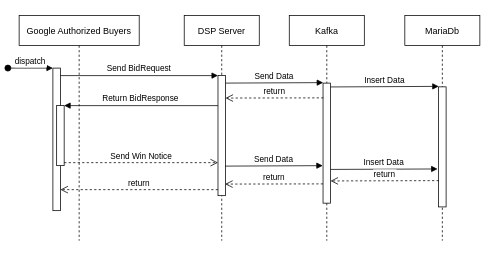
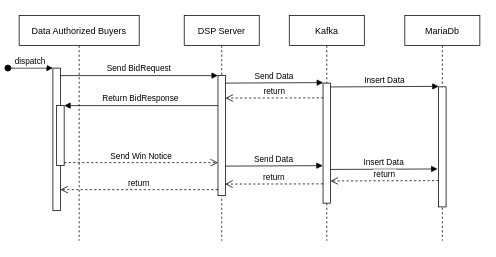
(79, 31) -> (79, 31)
